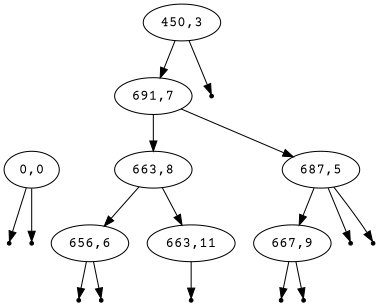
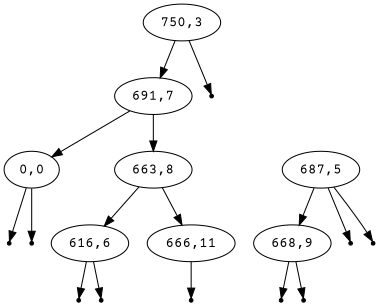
(182, 22) -> (182, 22)
(232, 131) -> (95, 131)
(90, 243) -> (90, 243)
(191, 243) -> (191, 243)
(292, 243) -> (292, 243)
